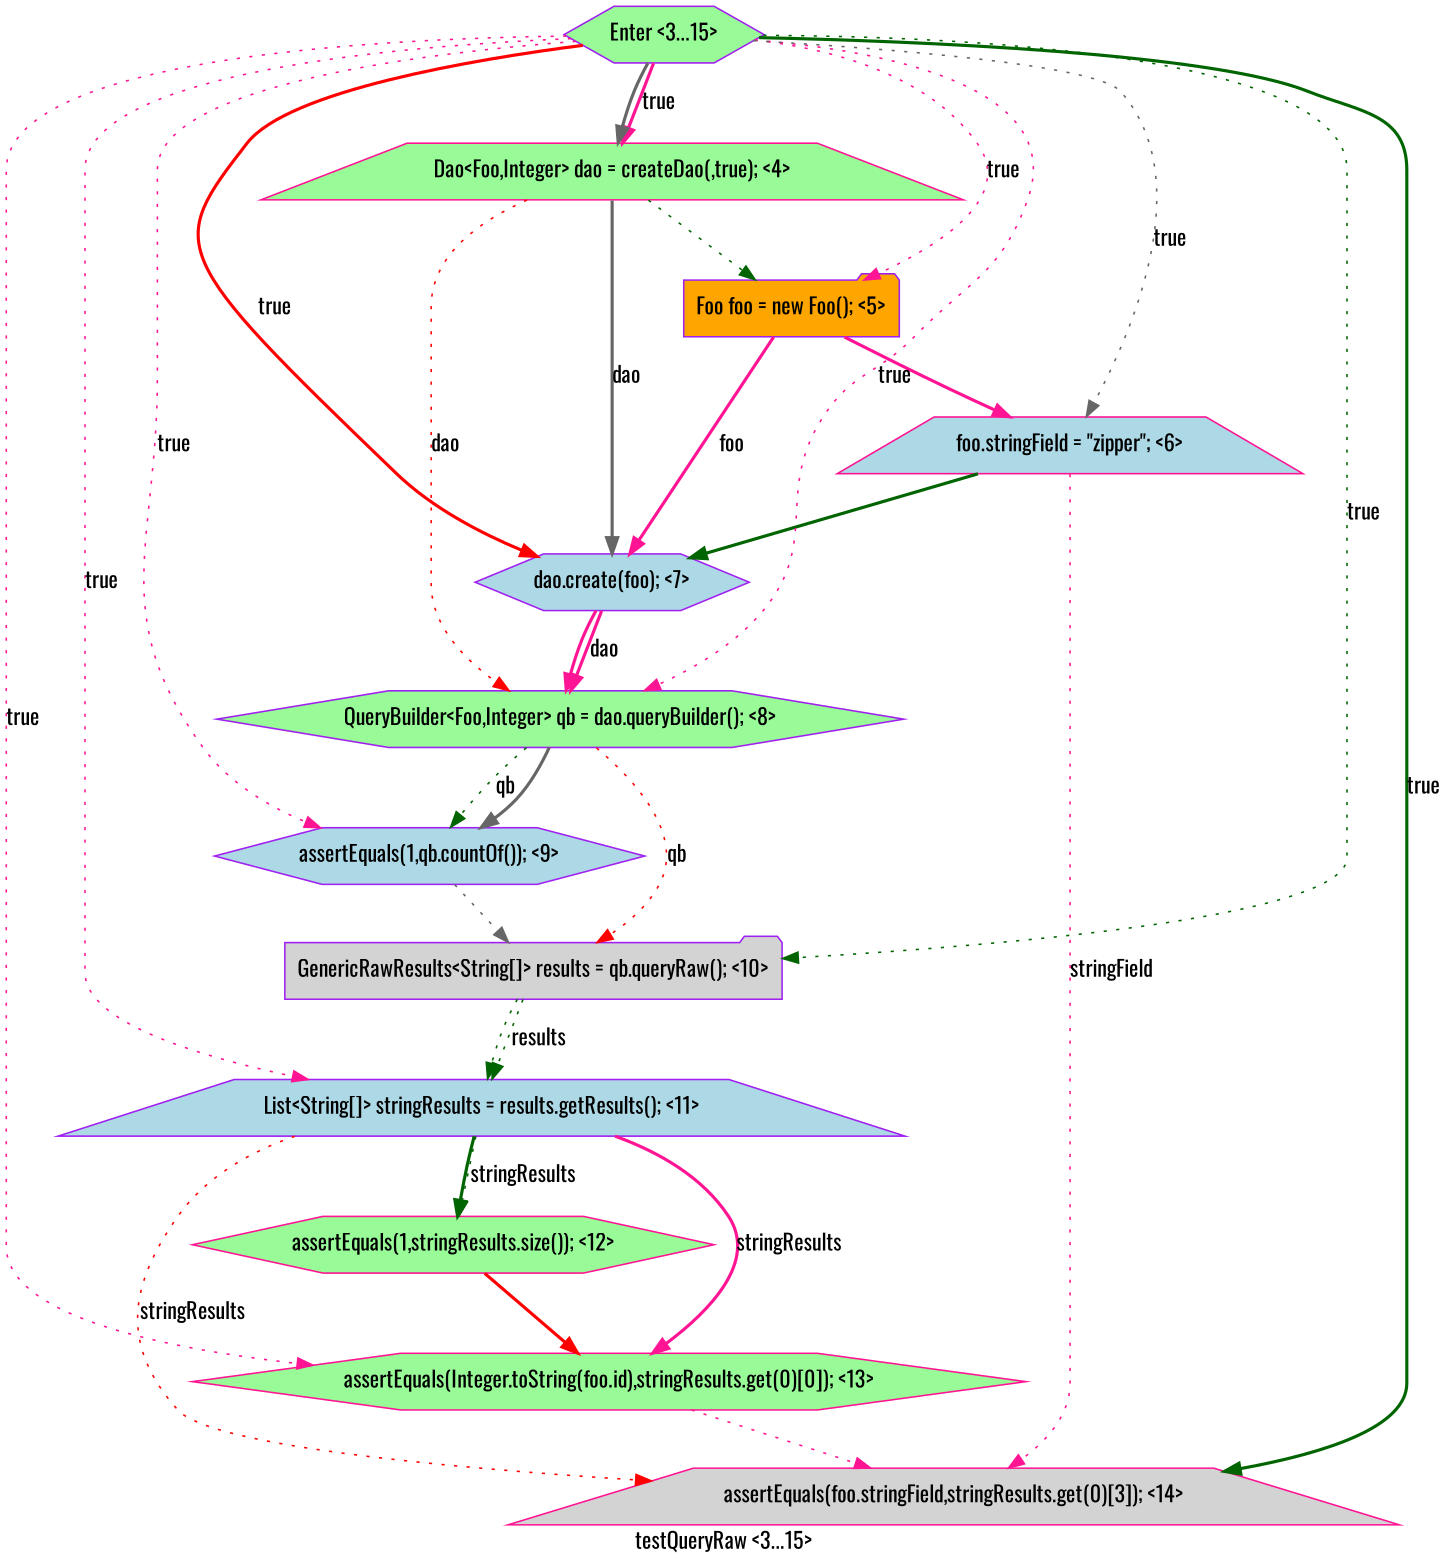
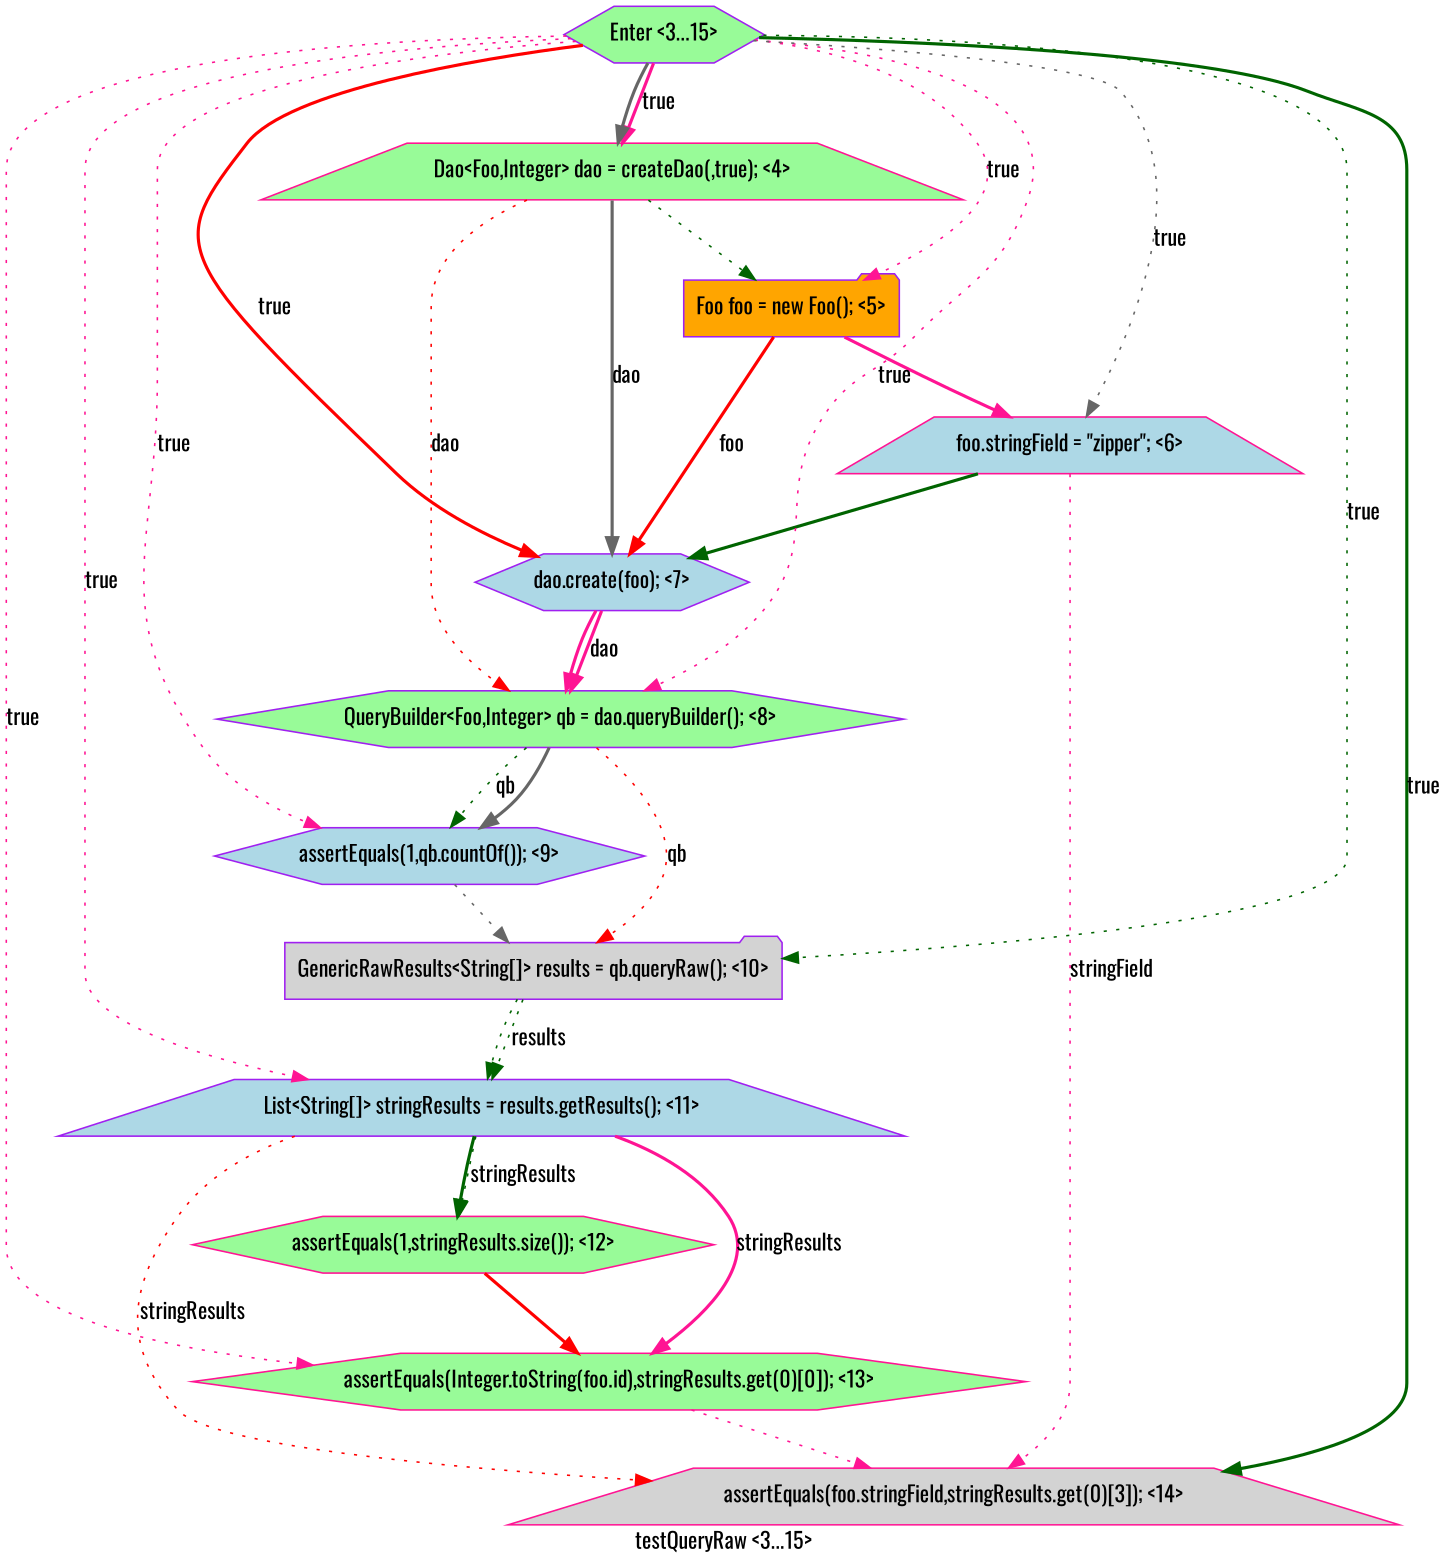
(706, 439) -> (706, 439)
